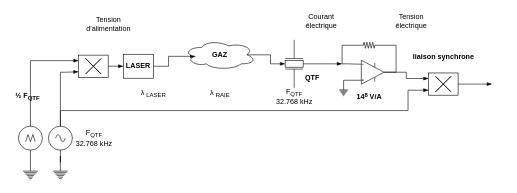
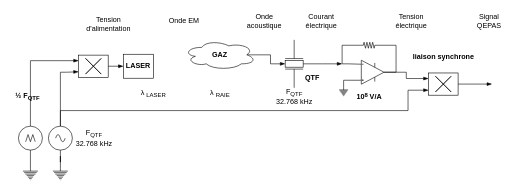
none -> (184, 21)
none -> (264, 21)
none -> (489, 21)
(169, 62) -> none
(370, 96) -> (370, 96)
